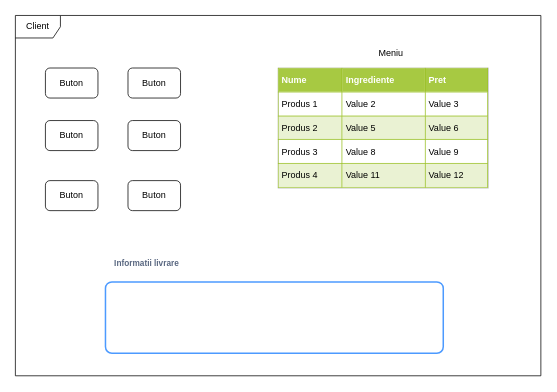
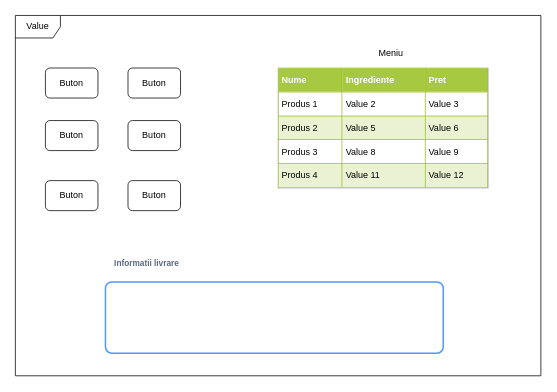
(38, 27) -> (38, 27)
